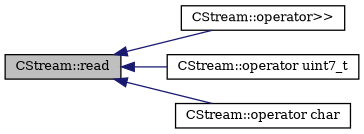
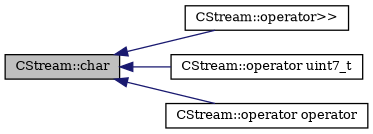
(63, 67) -> (62, 67)
(263, 116) -> (267, 116)
